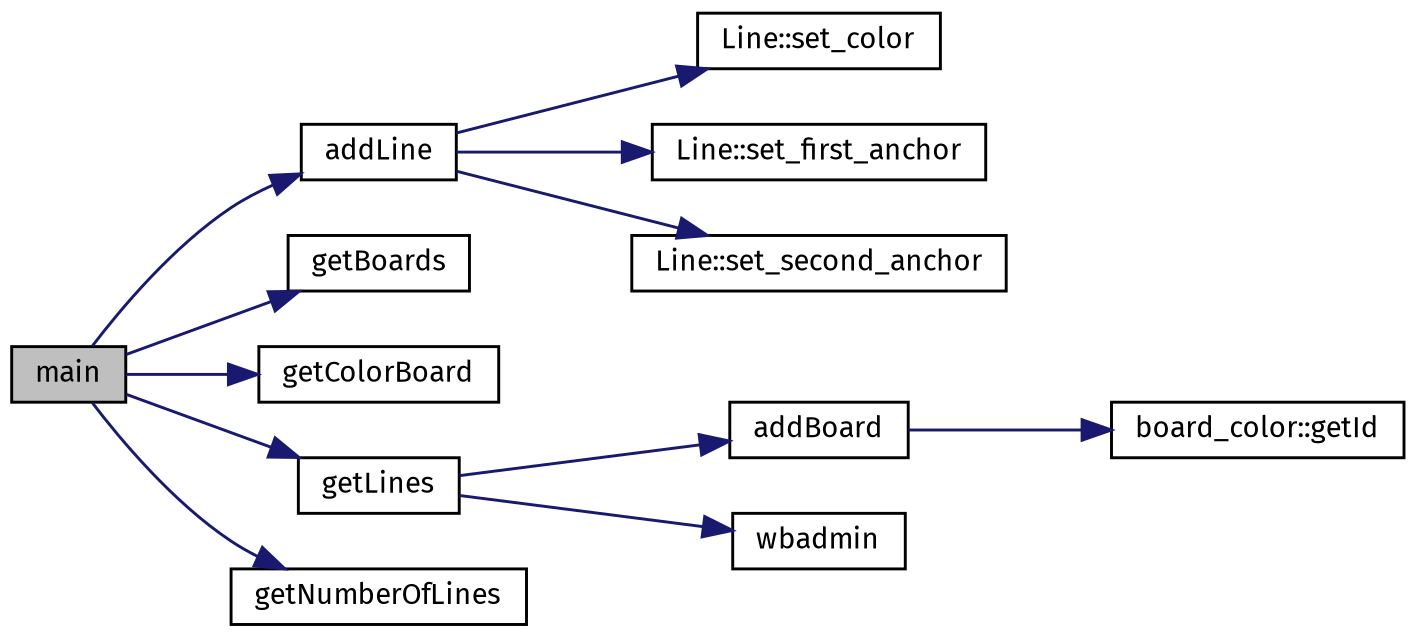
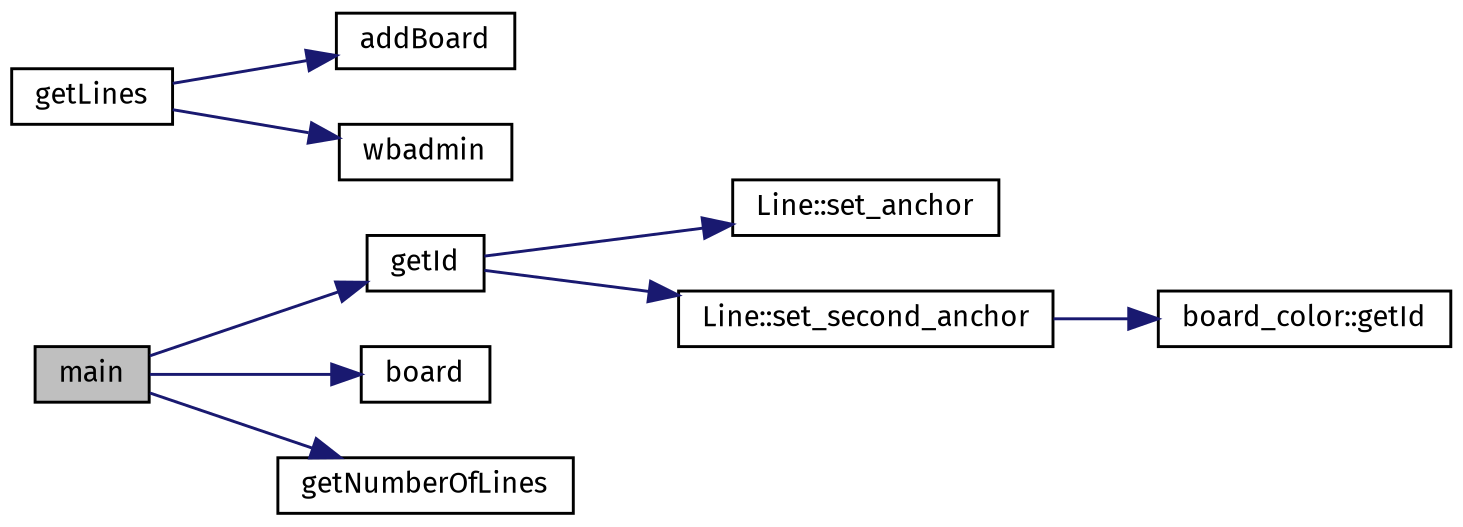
(819, 41) -> (866, 208)
(379, 152) -> (426, 263)
(819, 152) -> none
(379, 263) -> none
(379, 374) -> (426, 374)
(199, 421) -> none
(995, 430) -> (1091, 319)
